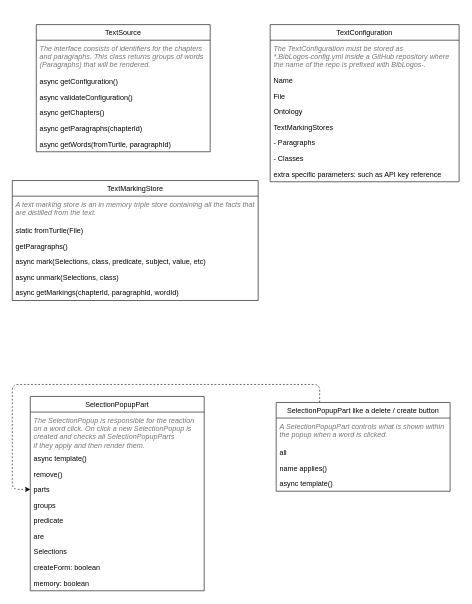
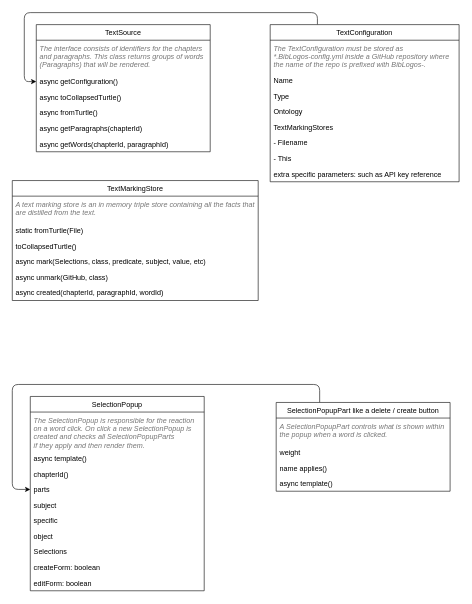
none -> (165, 12)
(280, 96) -> (282, 96)
(93, 97) -> (86, 97)
(77, 113) -> (74, 113)
(297, 143) -> (291, 143)
(114, 144) -> (113, 144)
(290, 158) -> (284, 158)
(46, 246) -> (51, 246)
(72, 277) -> (65, 277)
(109, 293) -> (102, 293)
(116, 384) -> (116, 384)
(117, 404) -> (117, 404)
(284, 452) -> (291, 452)
(50, 474) -> (56, 474)
(46, 505) -> (48, 505)
(51, 521) -> (48, 521)
(40, 536) -> (46, 536)
(61, 583) -> (64, 583)
